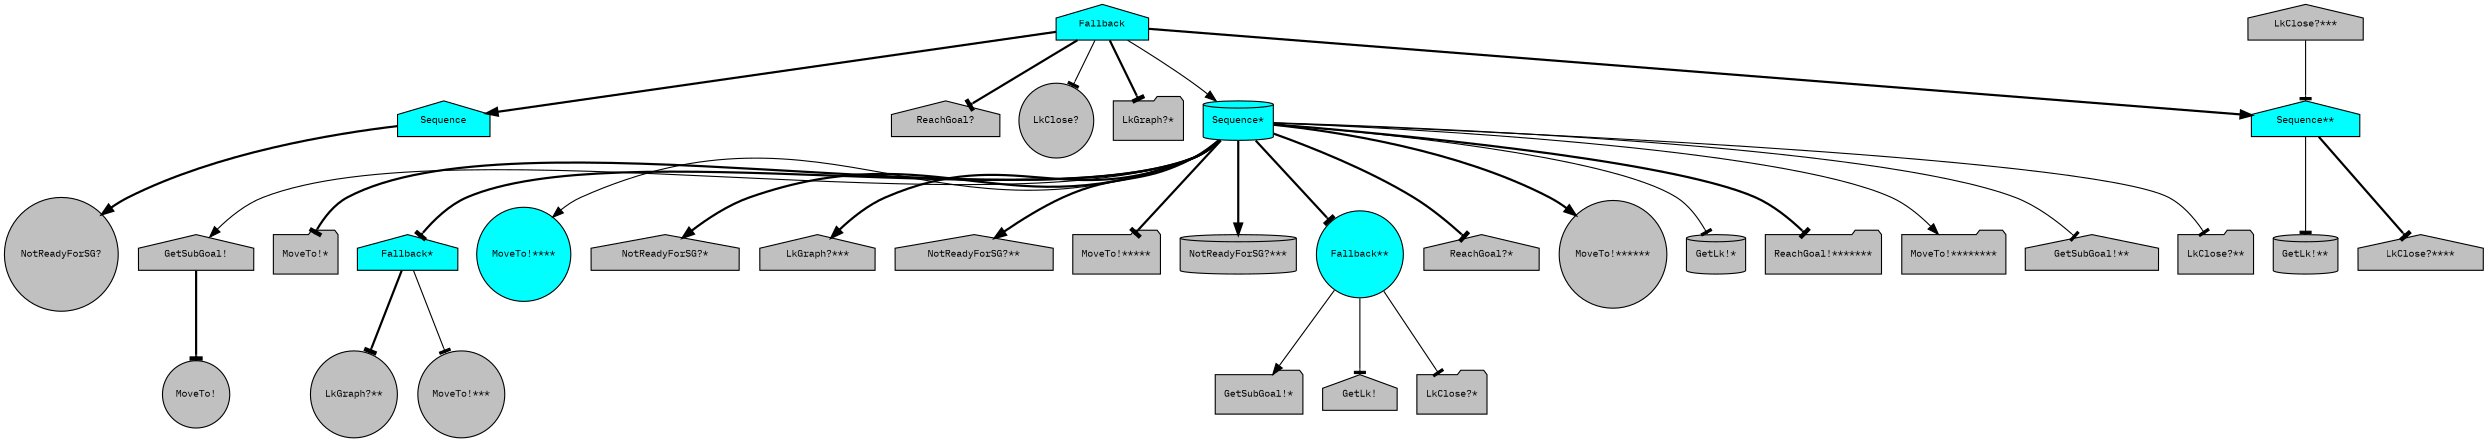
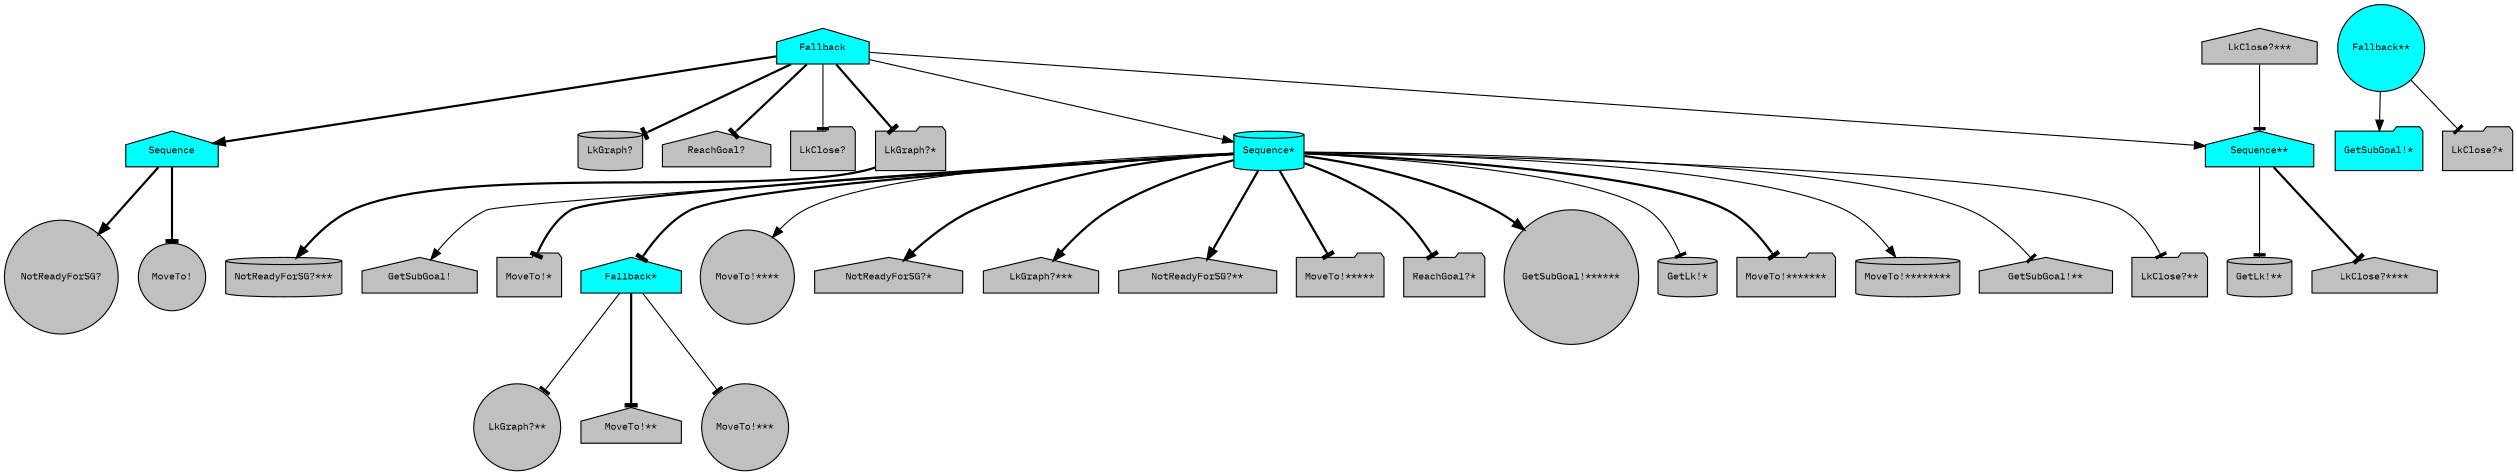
(1695, 72) -> (1532, 99)
(1056, 121) -> (823, 151)
none -> (610, 151)
(1291, 179) -> none
(1238, 182) -> (582, 183)
(524, 254) -> (747, 277)
(1482, 254) -> (1444, 277)
(1613, 254) -> (1571, 277)
(1823, 254) -> (1786, 277)
(1954, 254) -> (1908, 277)
(387, 309) -> (583, 340)
(196, 313) -> (172, 203)
(1259, 394) -> (2379, 151)
(1360, 394) -> none
none -> (631, 427)
